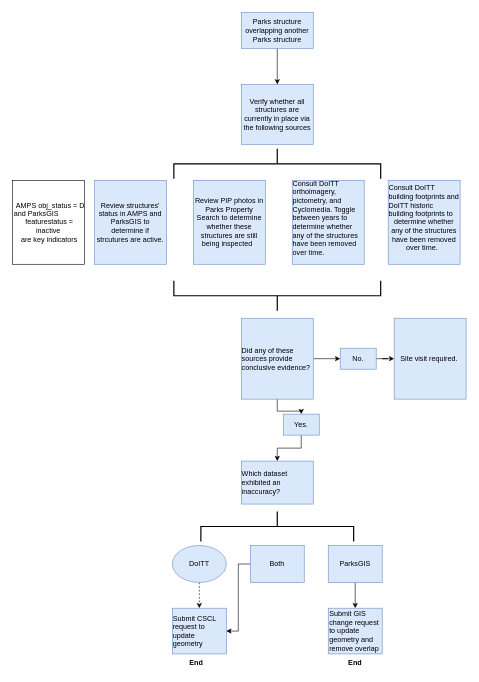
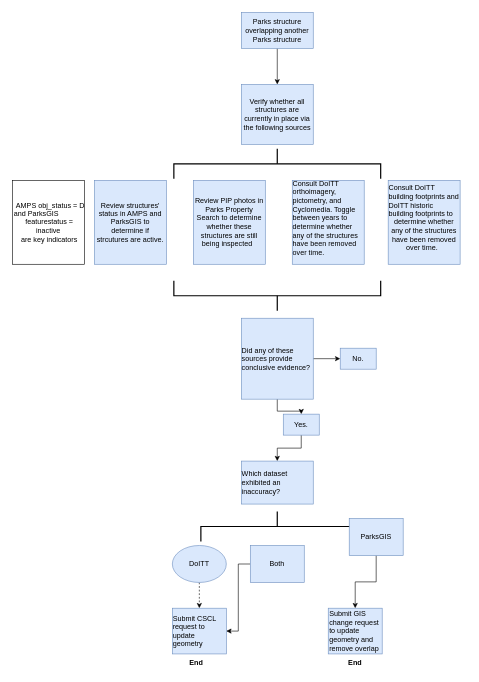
(386, 359) -> none
(431, 359) -> none
(356, 564) -> (377, 537)
